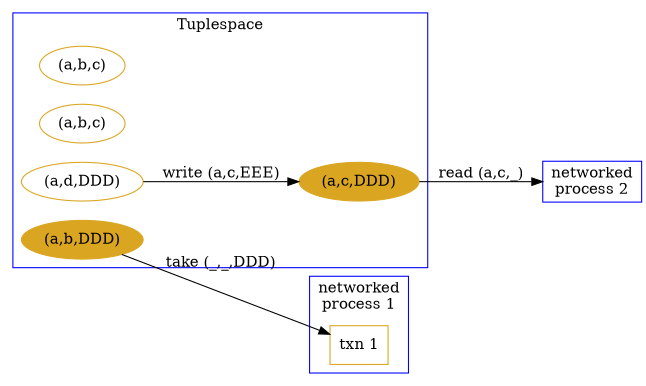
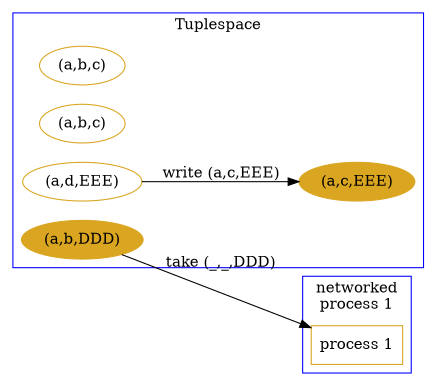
(82, 182) -> (82, 182)
(359, 182) -> (357, 182)
(592, 182) -> none
(359, 345) -> (357, 345)
